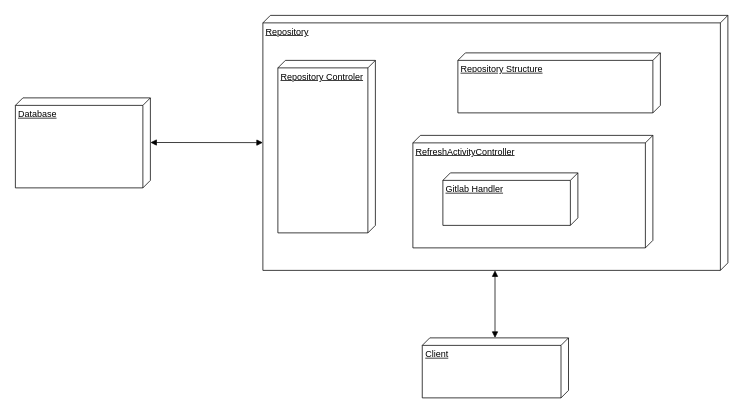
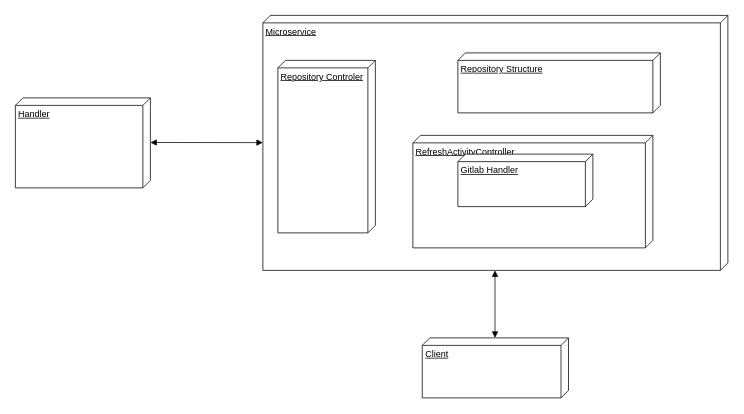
(290, 32) -> (294, 32)
(39, 115) -> (35, 115)
(510, 199) -> (525, 180)
